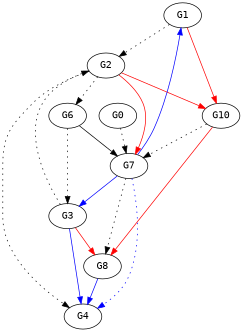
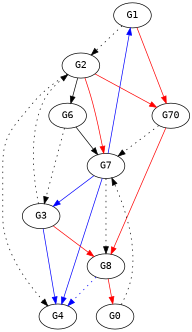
(89, 88) -> (75, 87)
(221, 116) -> (171, 116)
(136, 247) -> (83, 238)
(94, 288) -> (84, 289)
none -> (110, 288)
